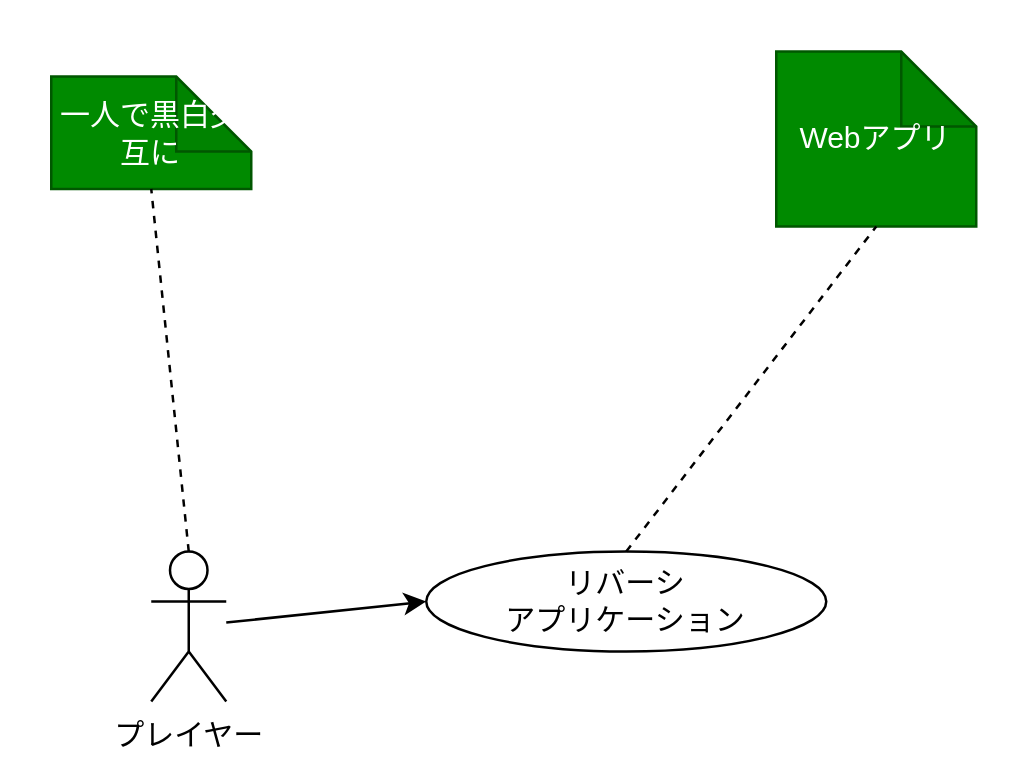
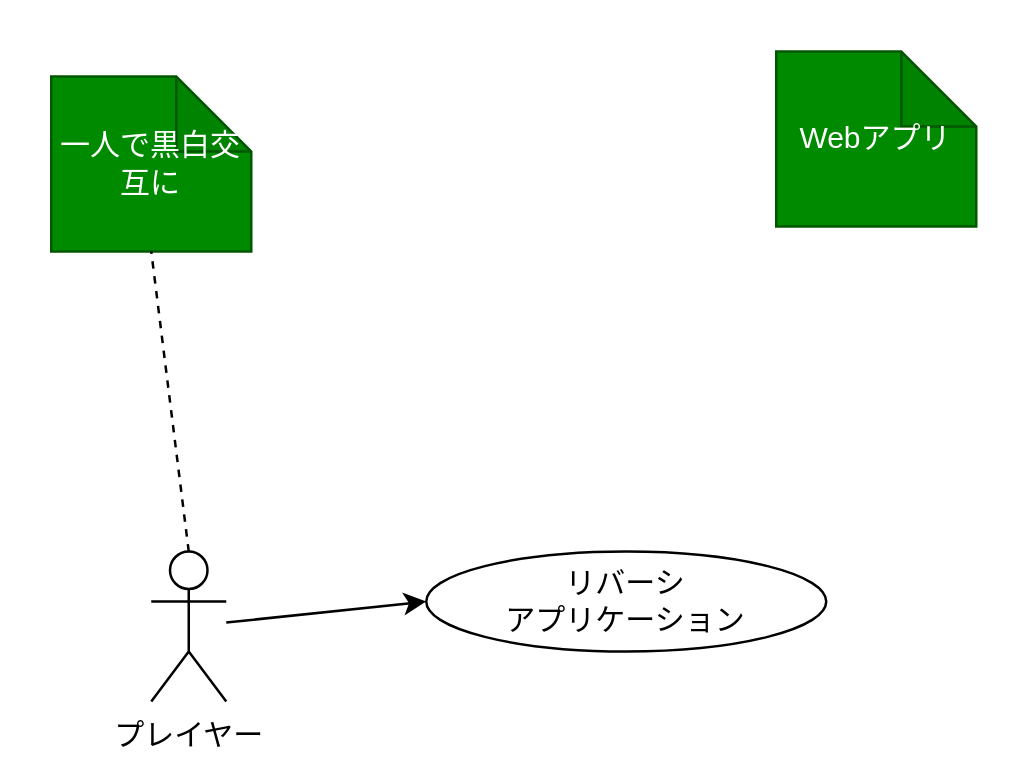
(151, 133) -> (151, 164)
(751, 389) -> none
